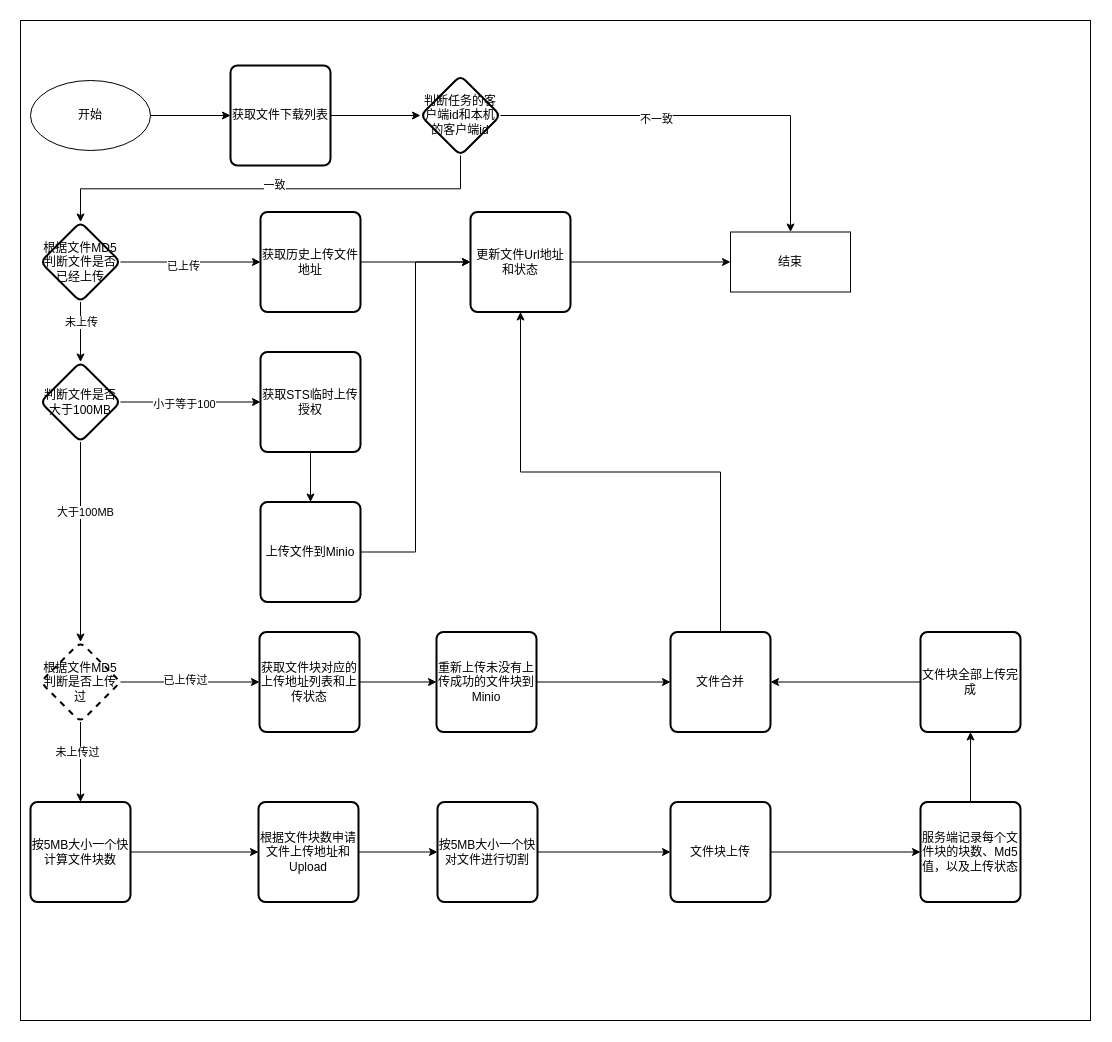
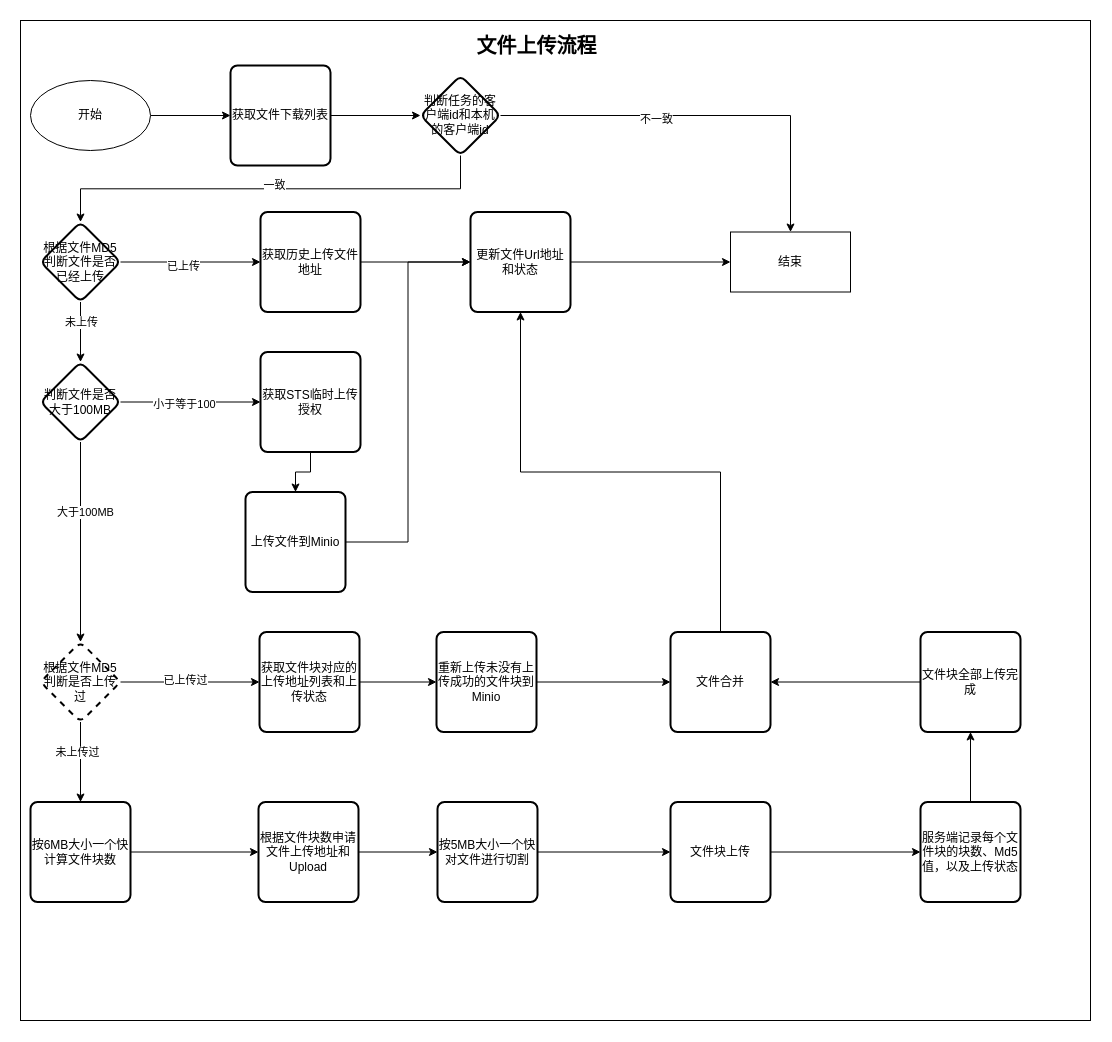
none -> (537, 46)
(311, 552) -> (296, 542)
(81, 853) -> (81, 853)
